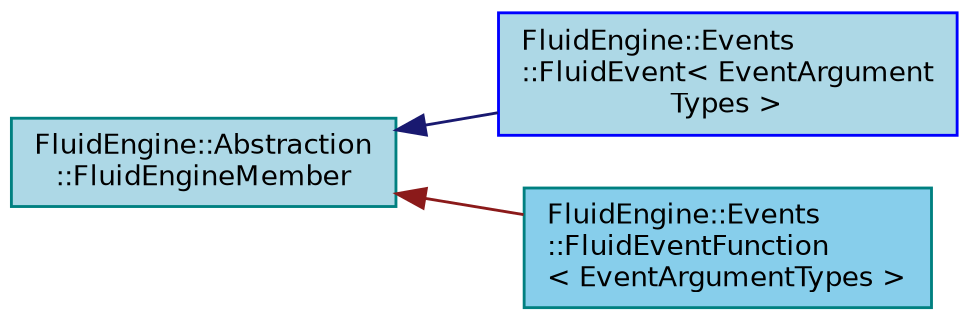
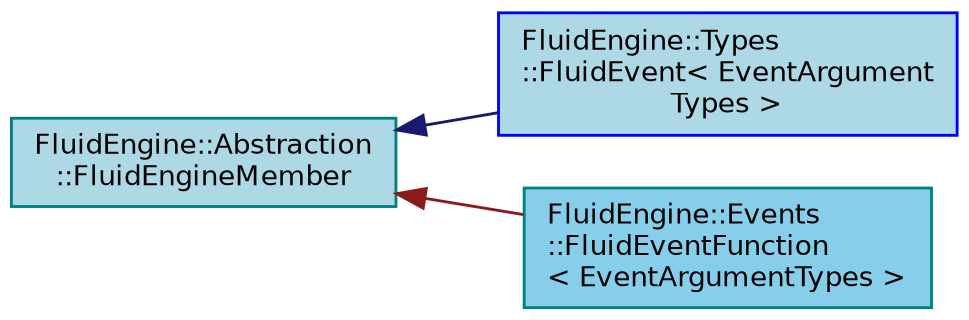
(728, 74) -> (728, 74)
